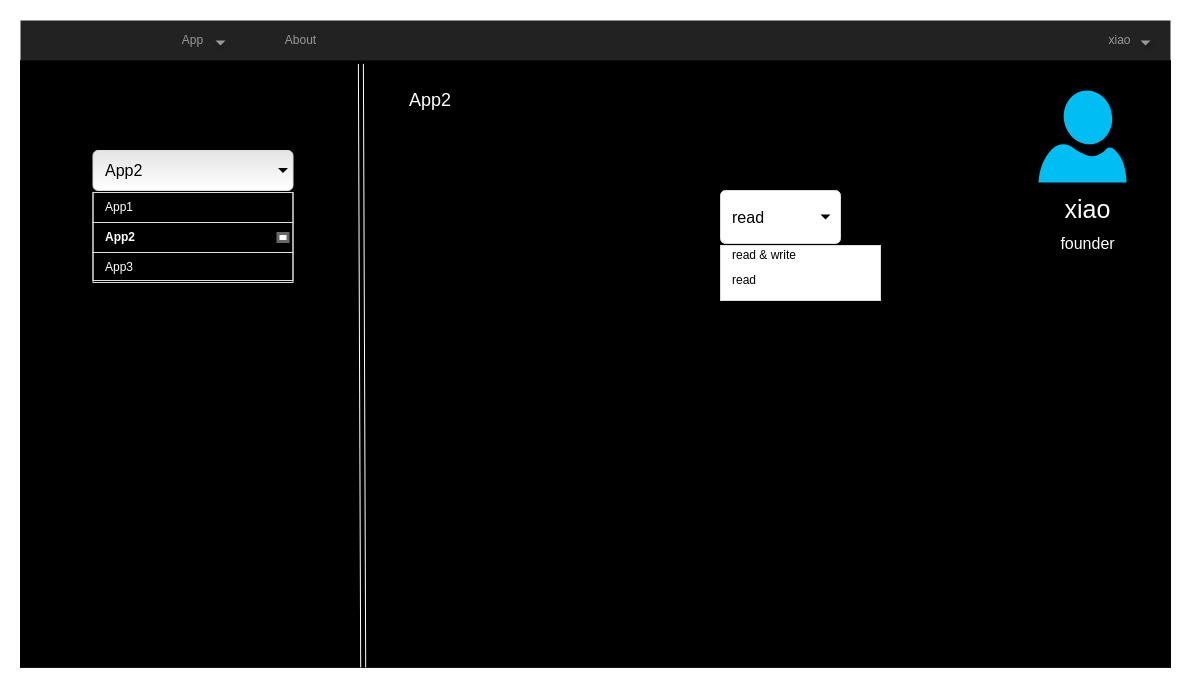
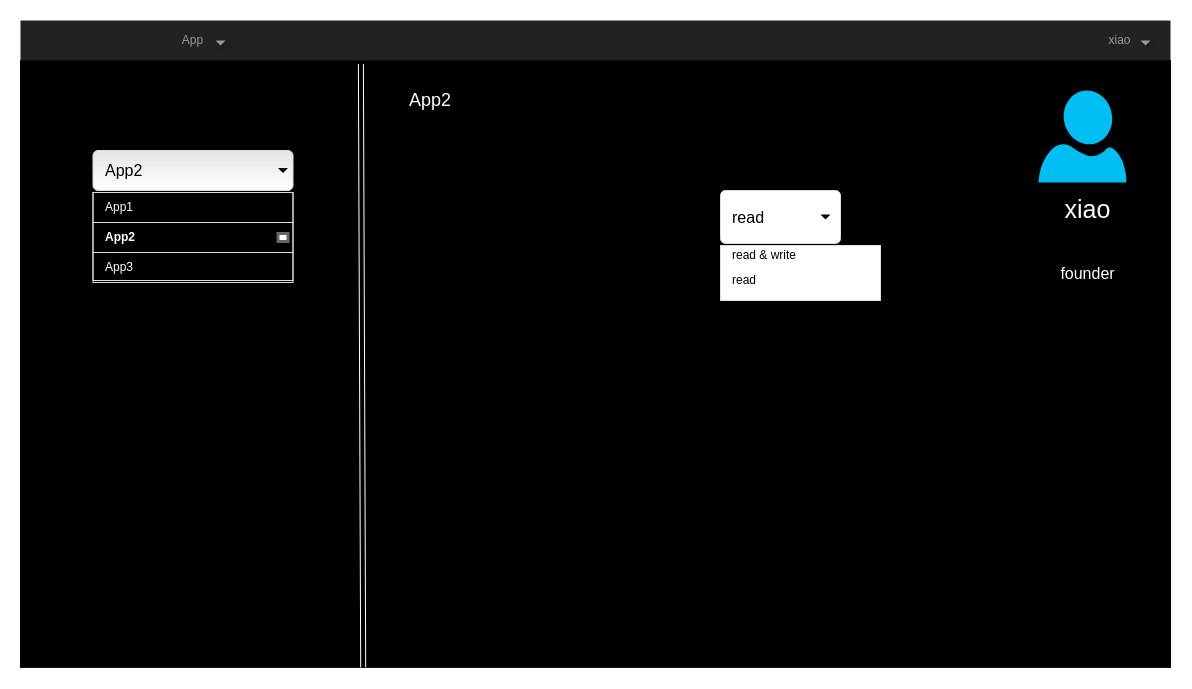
(301, 41) -> none
(1083, 243) -> (1083, 273)
